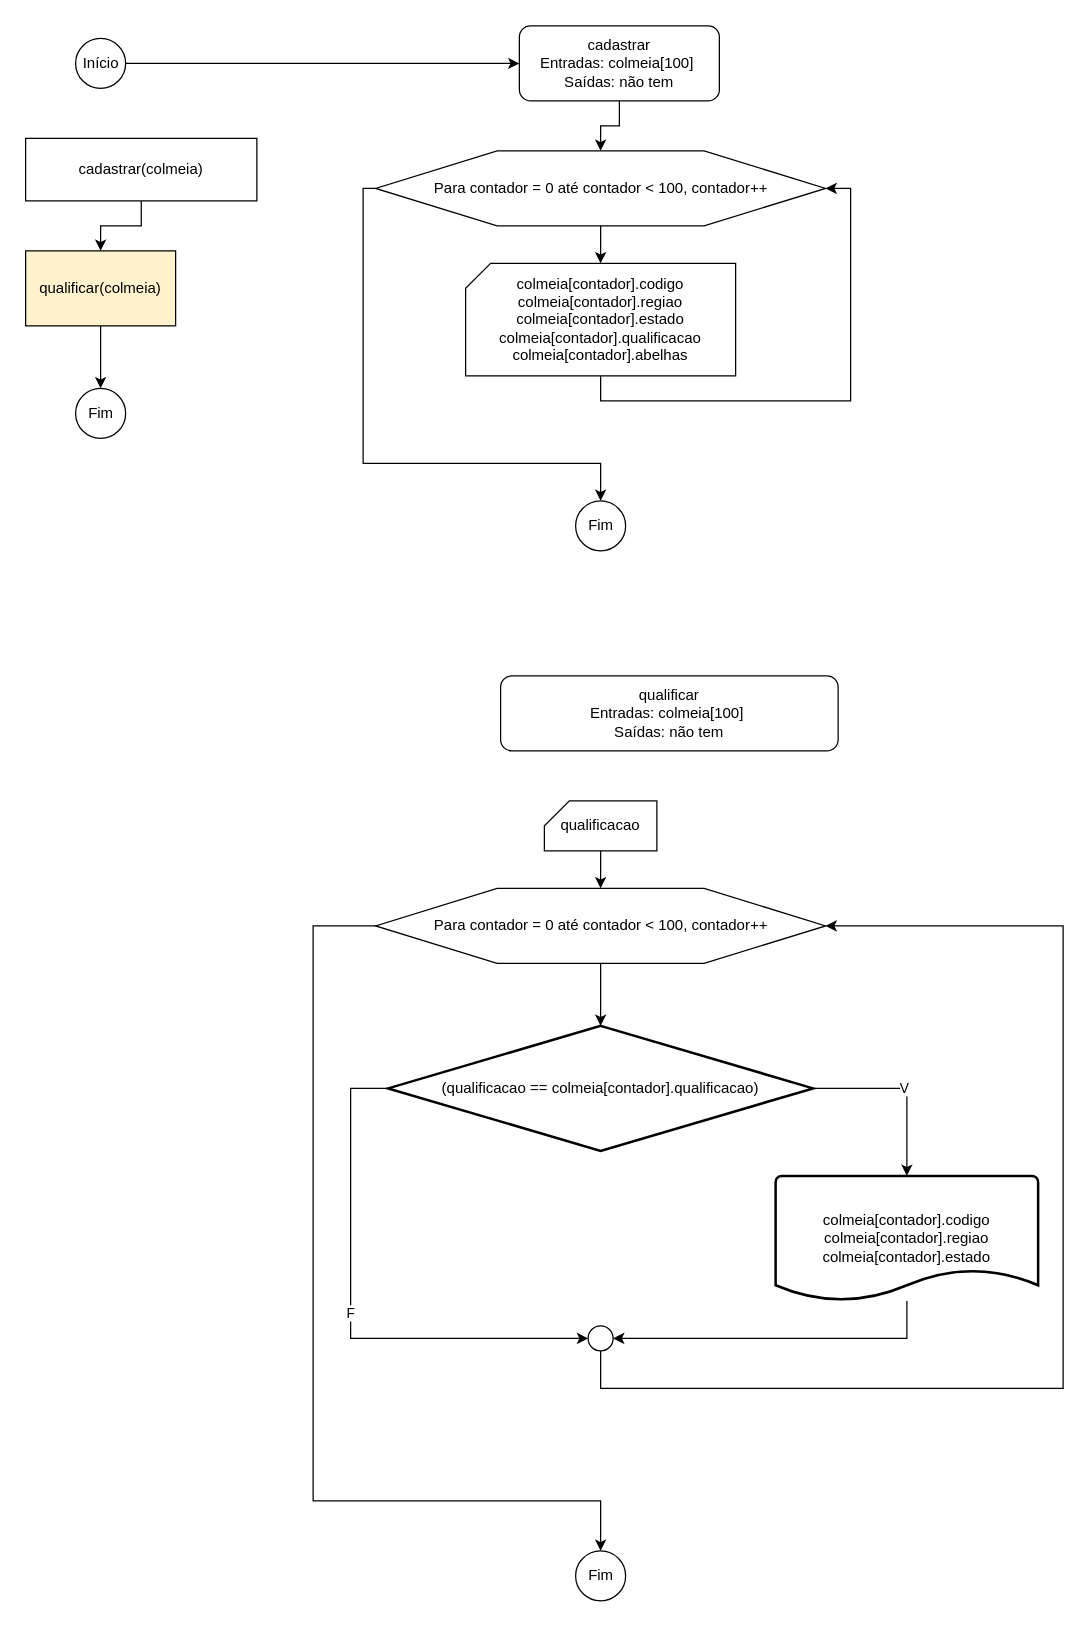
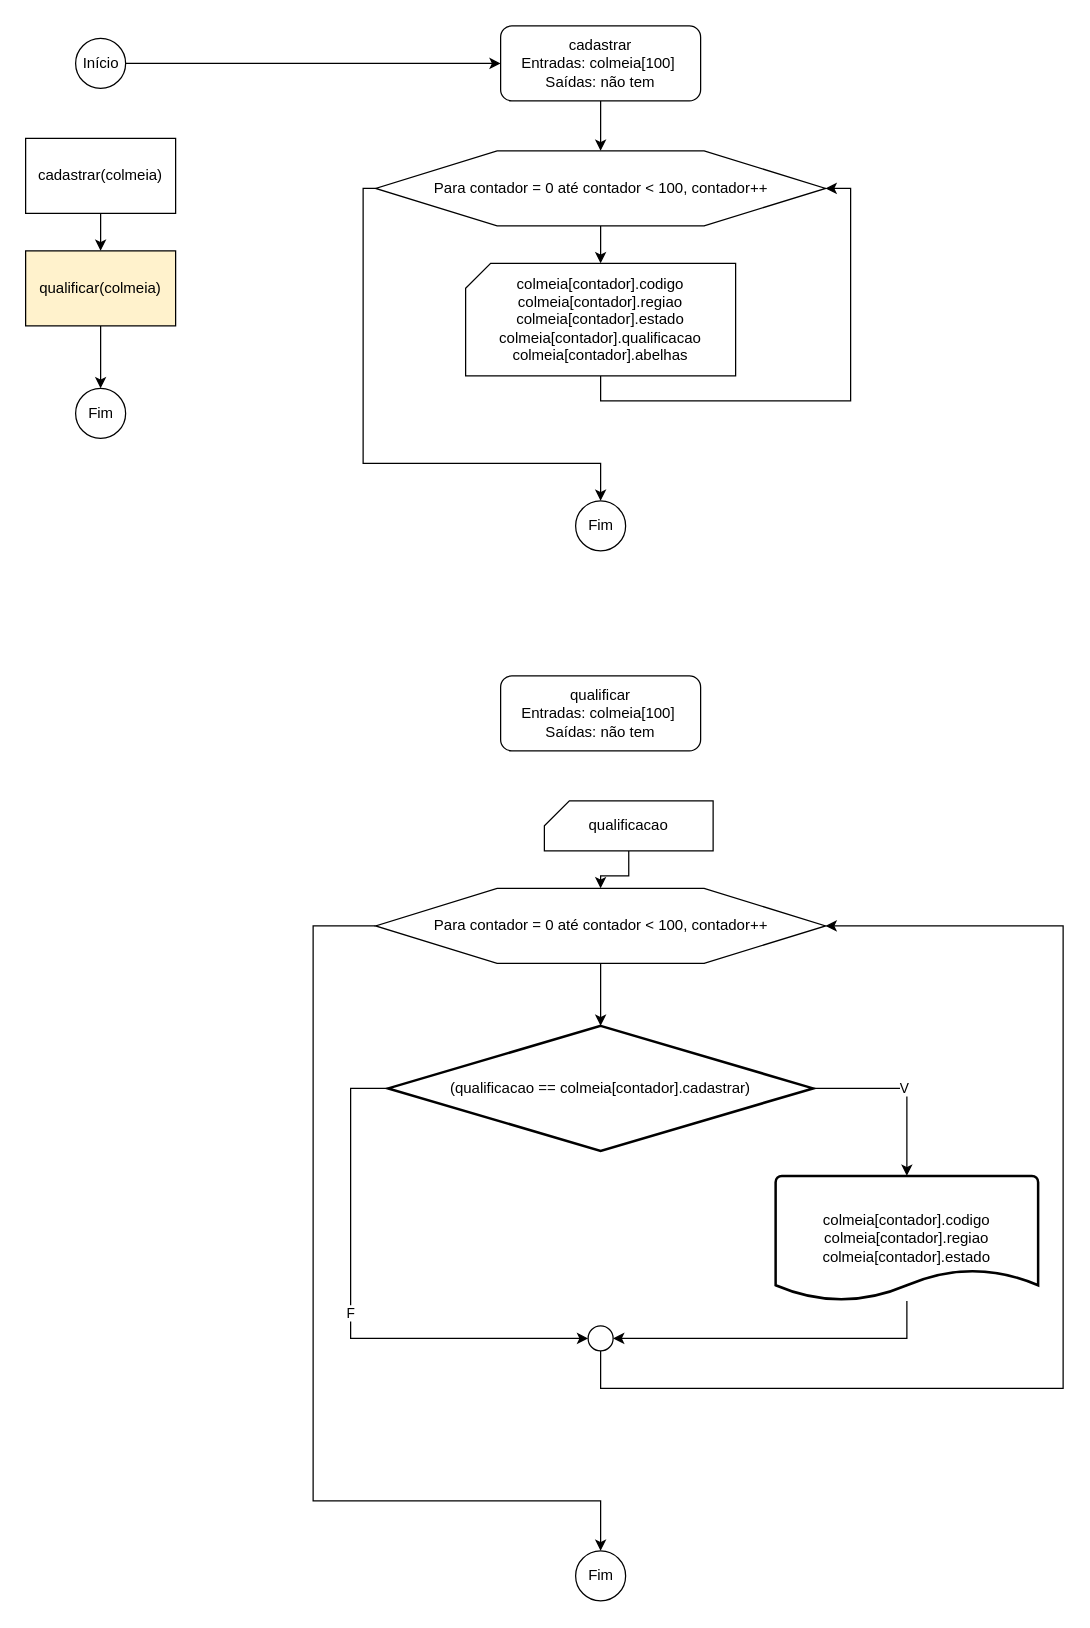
(619, 63) -> (601, 63)
(141, 169) -> (101, 176)
(669, 713) -> (601, 713)
(601, 826) -> (629, 826)
(601, 1088) -> (601, 1088)
